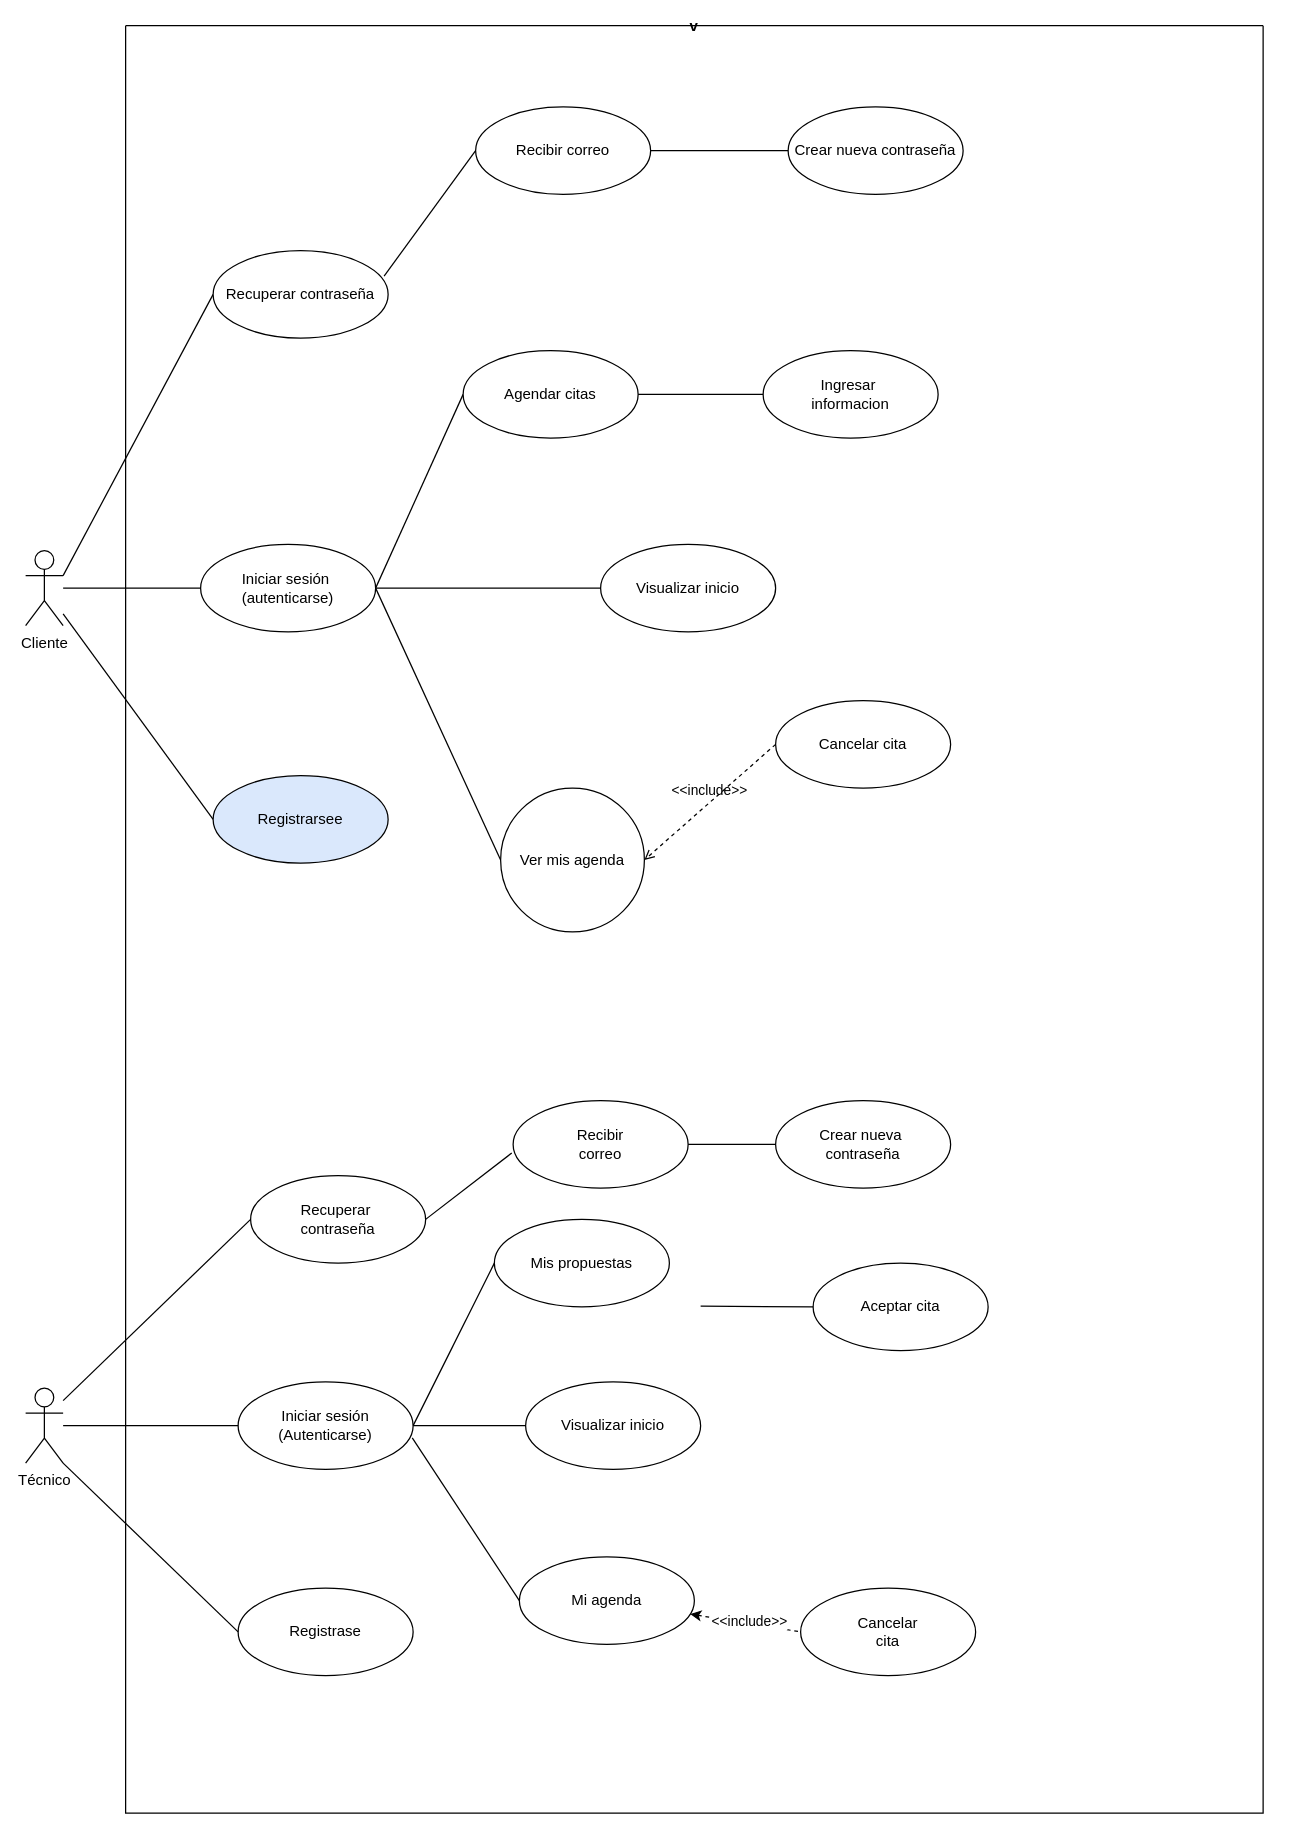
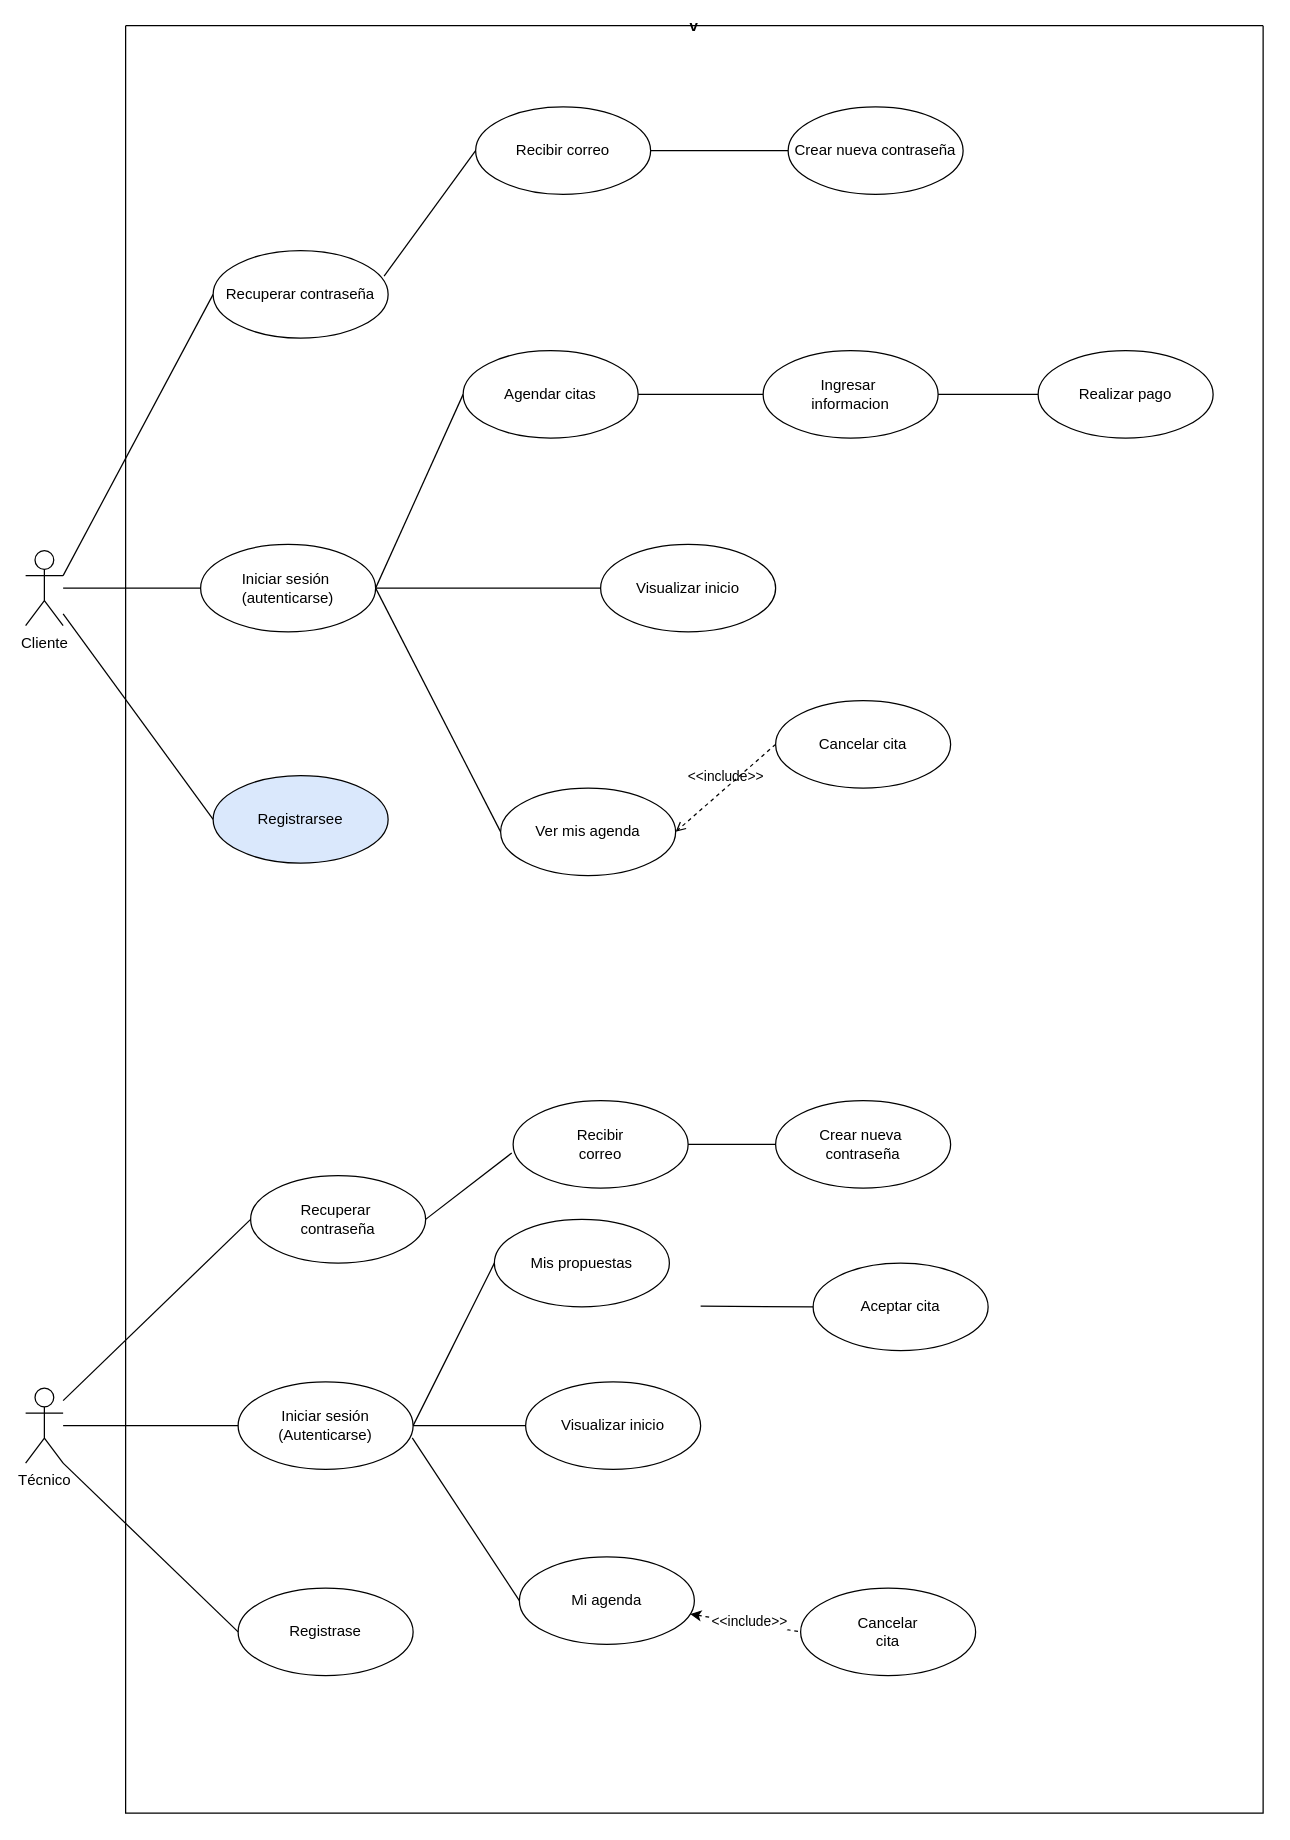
none -> (988, 394)
none -> (1126, 394)
(573, 860) -> (588, 832)
